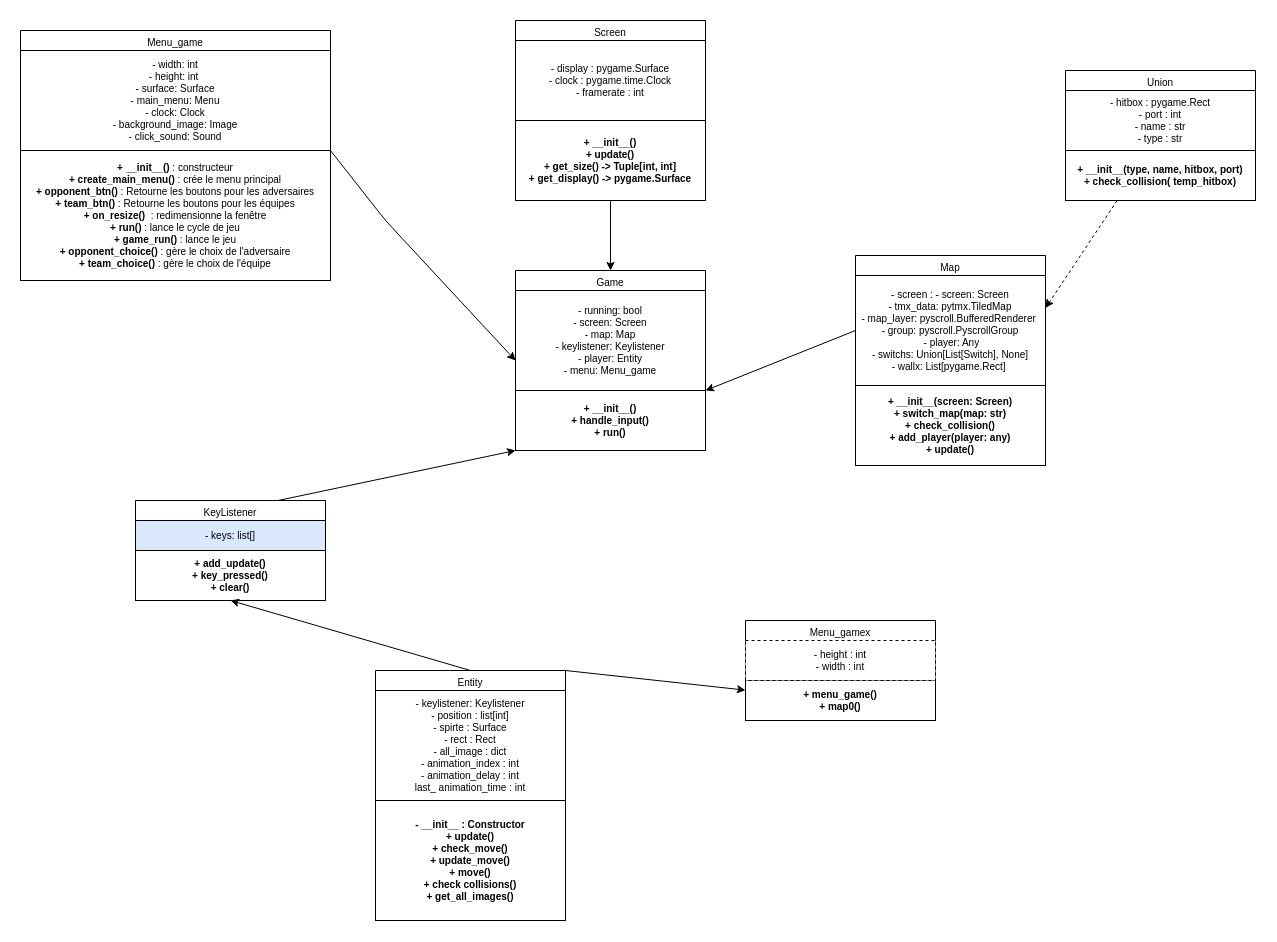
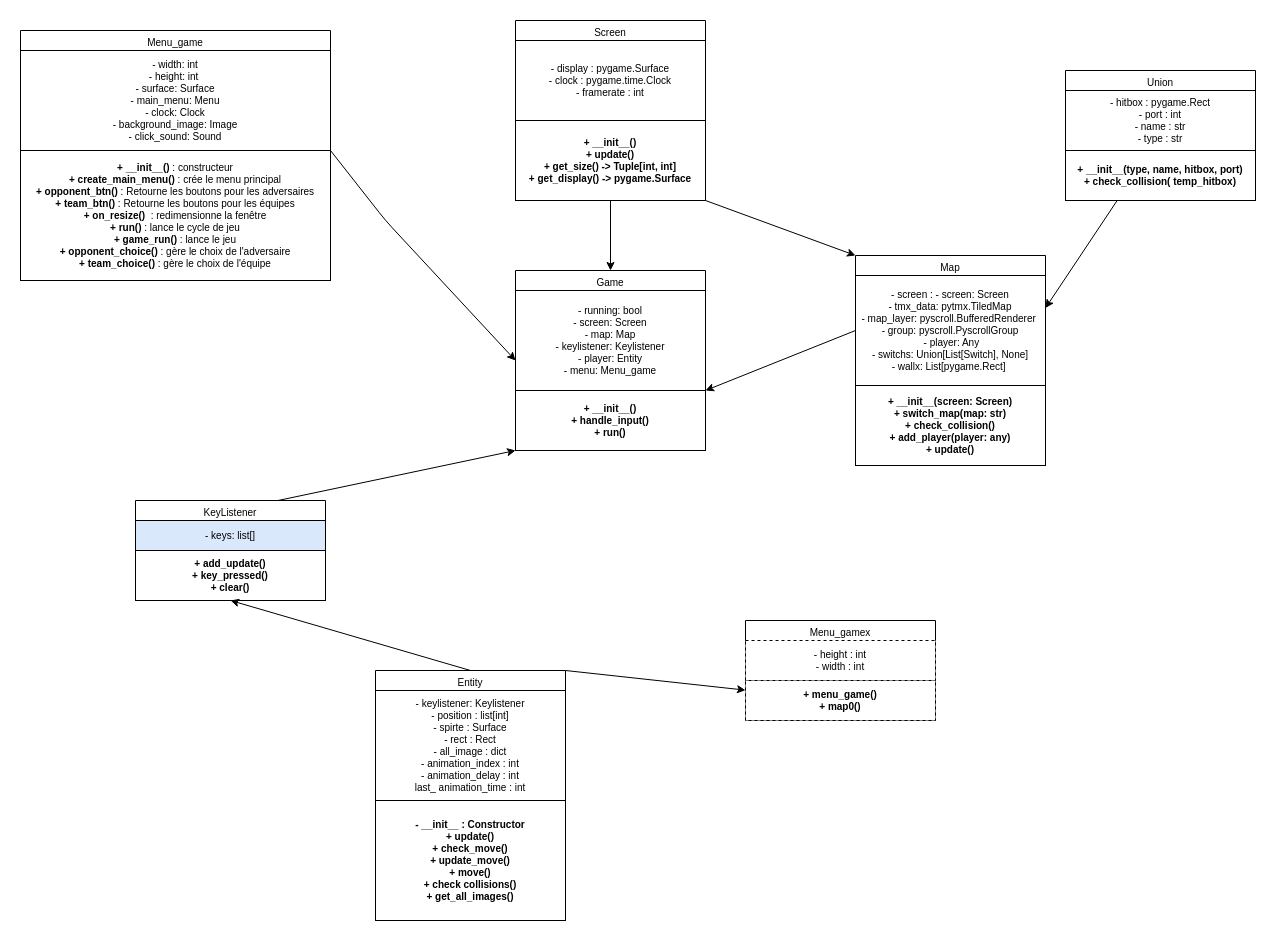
none -> (778, 227)
(1083, 252) -> (1083, 252)
(841, 701) -> (841, 701)
